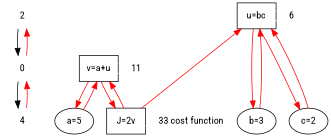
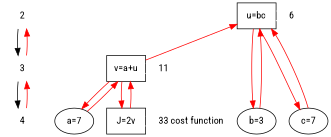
(22, 68) -> (22, 68)
(188, 71) -> (188, 44)
(74, 121) -> (74, 121)
(309, 121) -> (309, 121)
